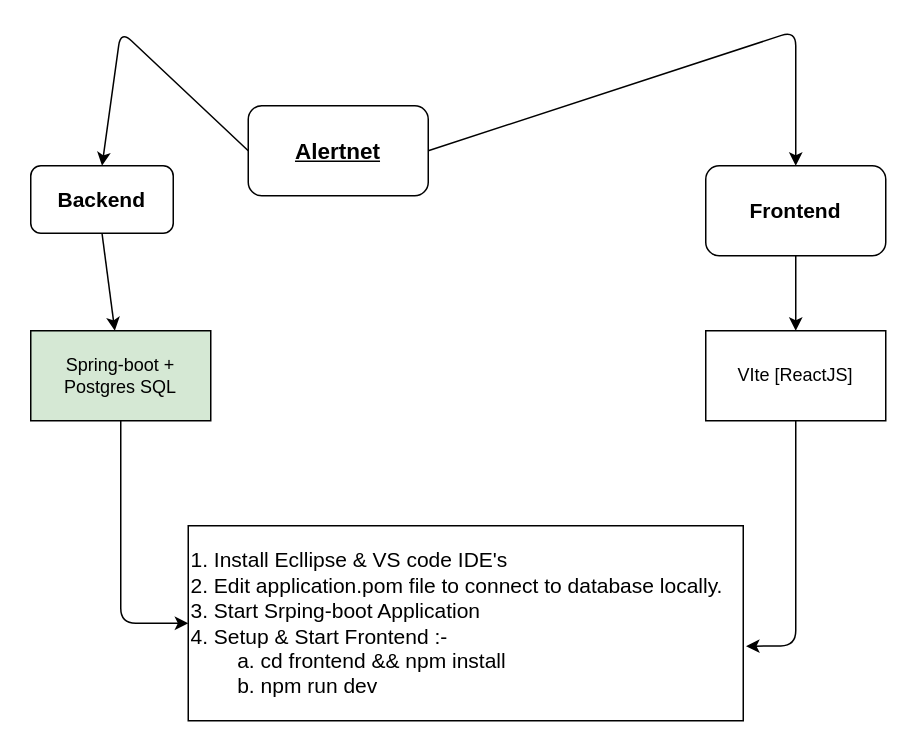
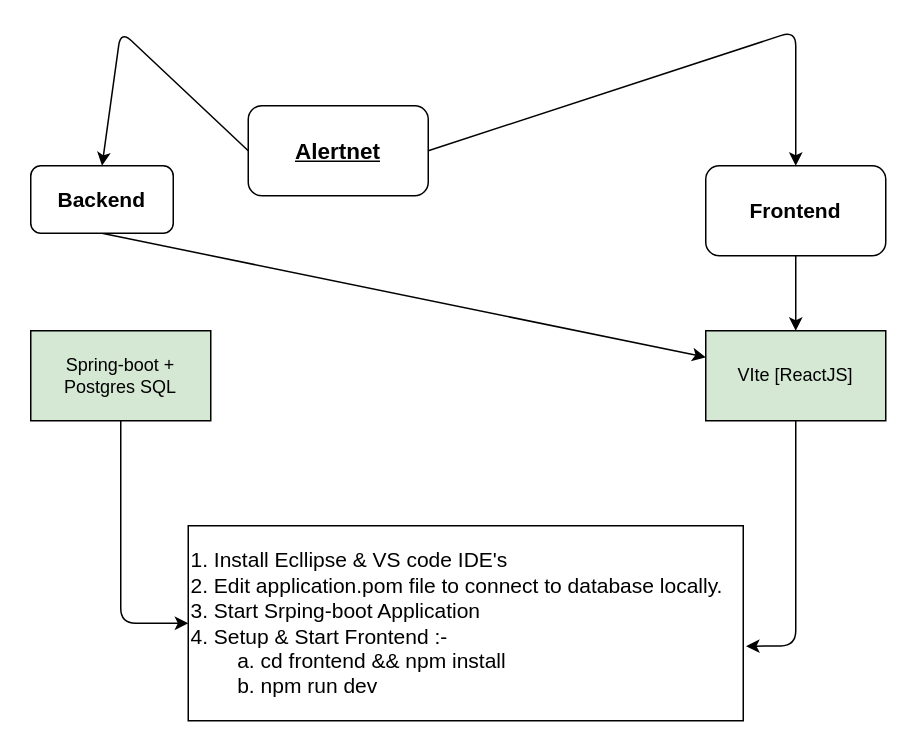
(108, 277) -> (399, 294)
(796, 376) -> (796, 376)
